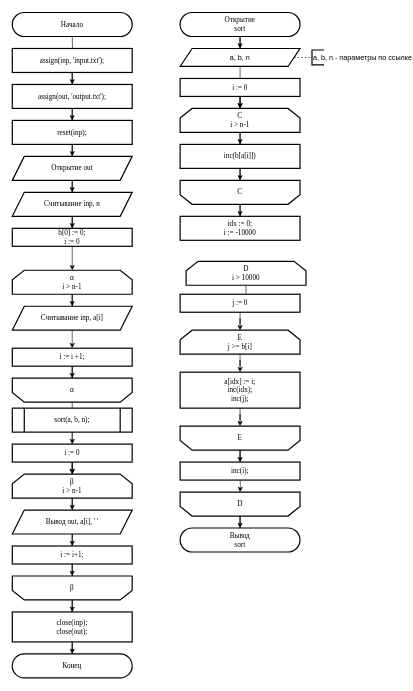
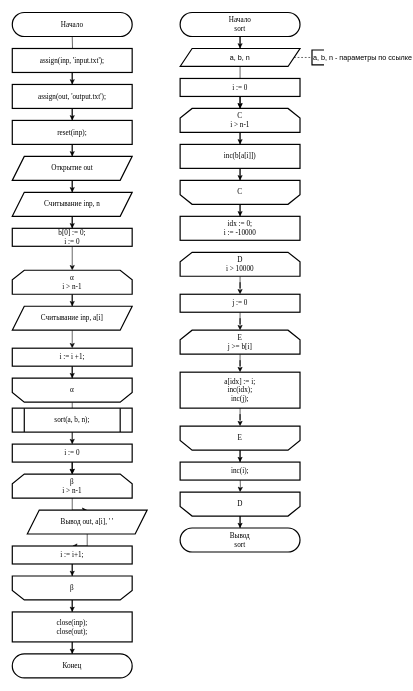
(240, 24) -> (240, 24)
(246, 273) -> (240, 264)
(72, 522) -> (87, 522)
